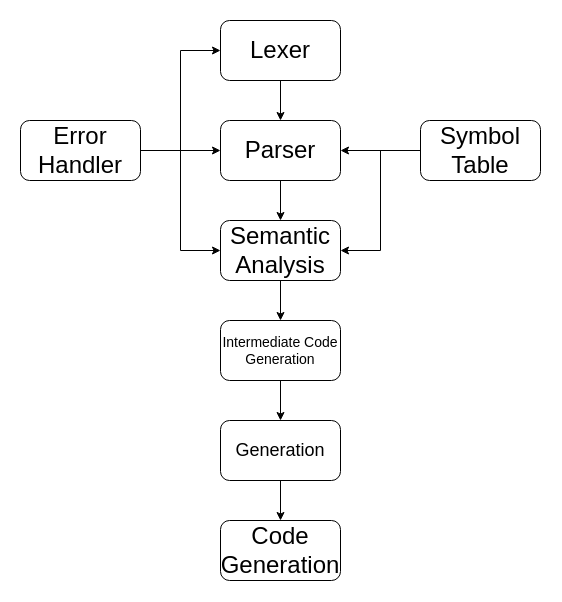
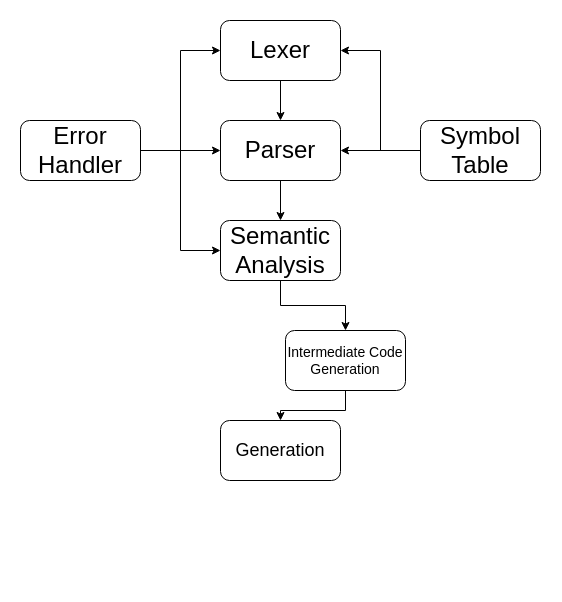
none -> (381, 84)
(381, 218) -> none
(281, 351) -> (346, 361)
(281, 497) -> none
(281, 551) -> none
